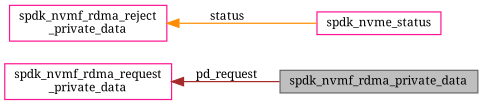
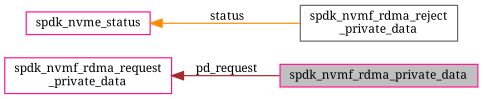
(88, 23) -> (379, 23)
(248, 23) -> (231, 23)
(379, 82) -> (379, 76)
